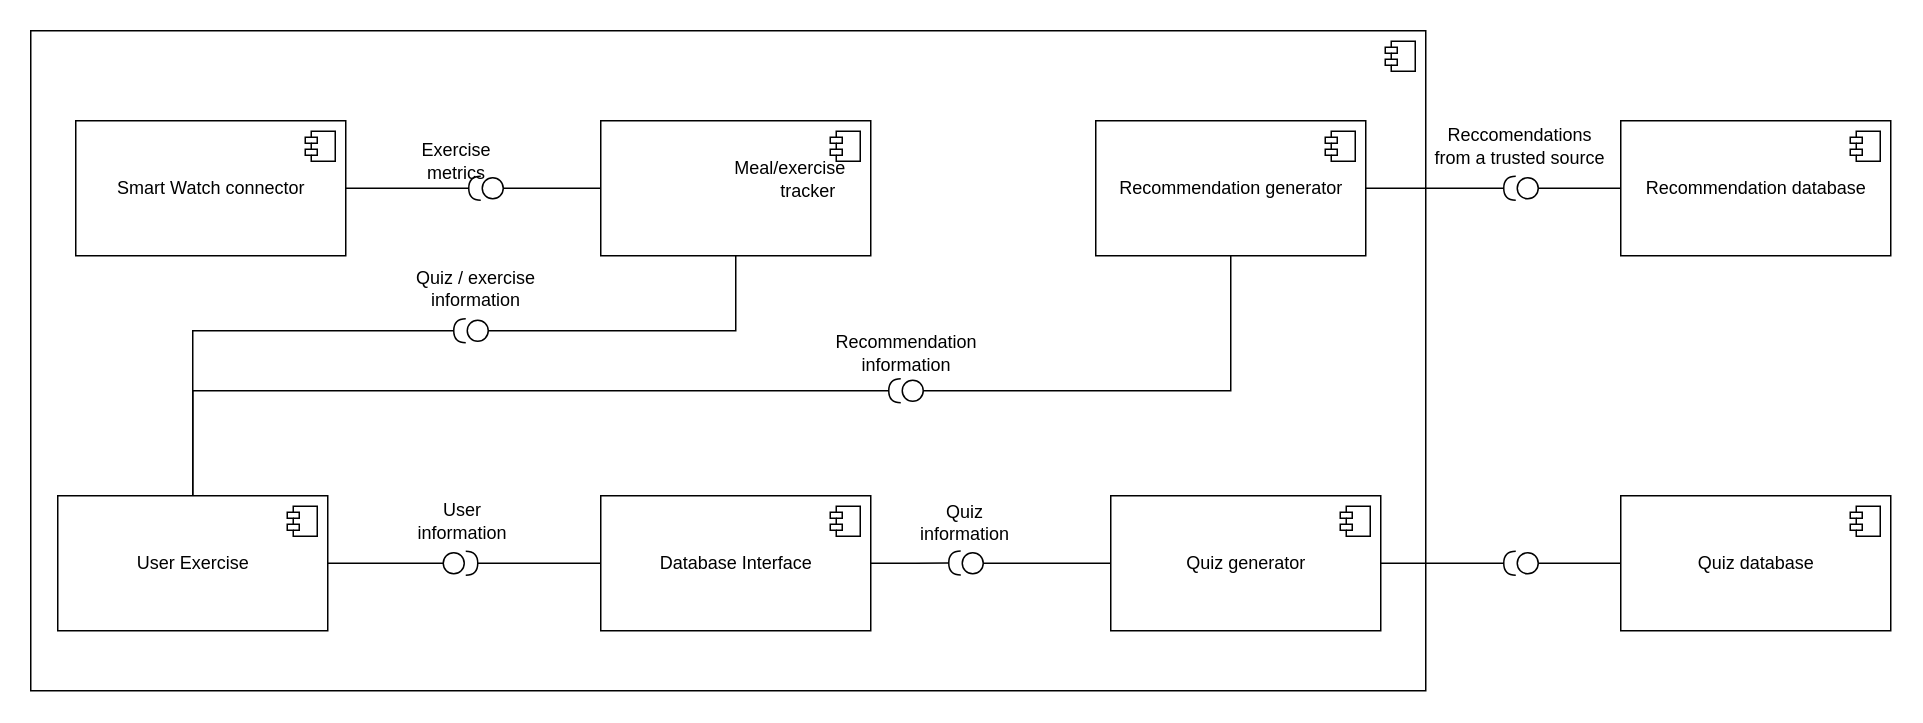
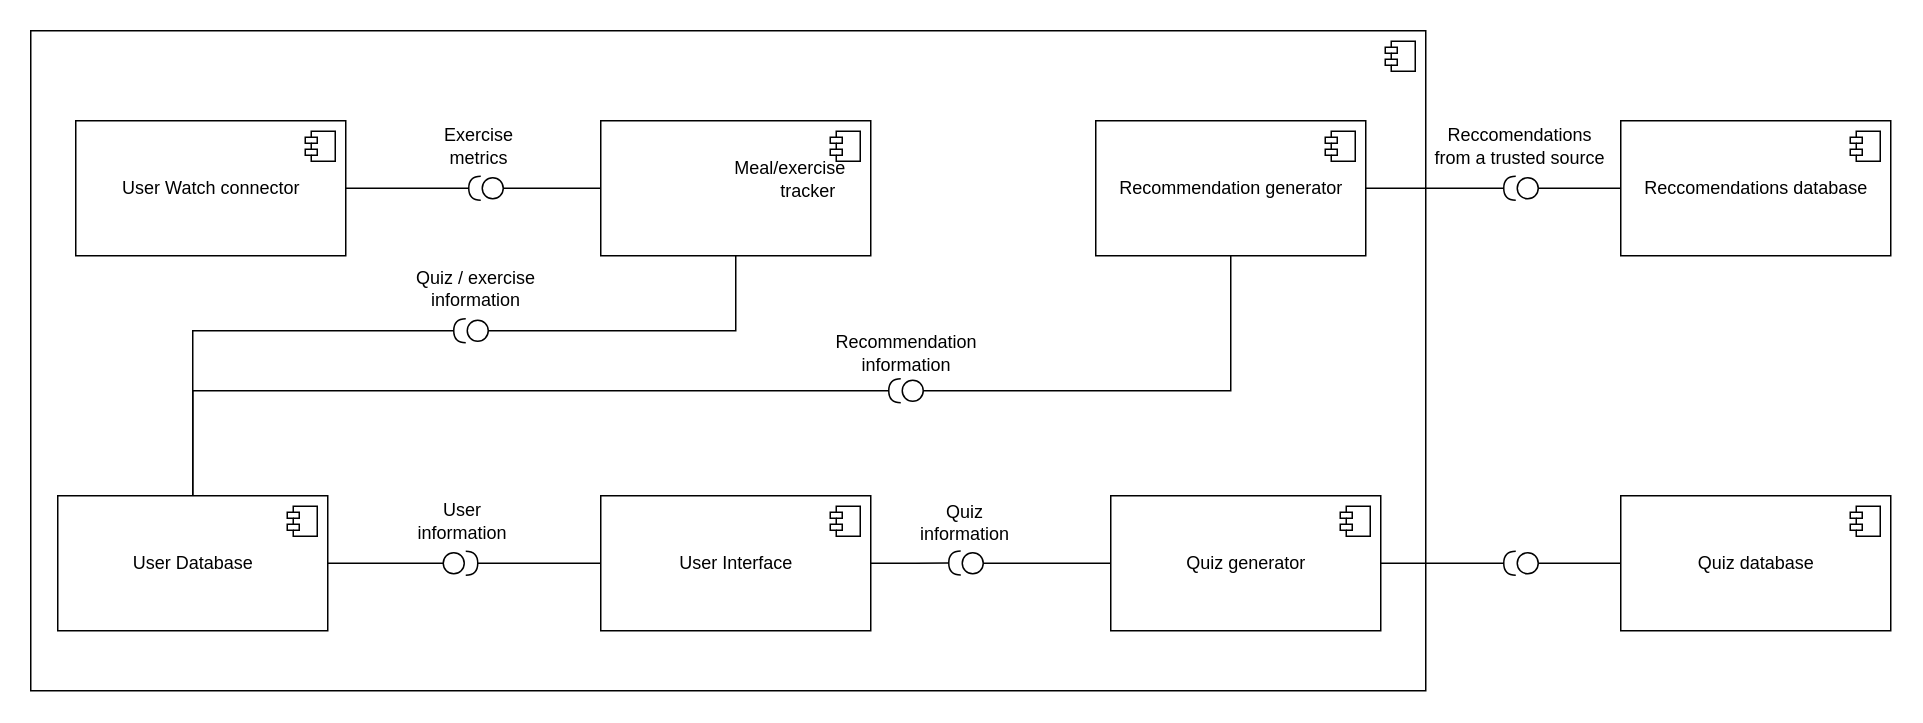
(457, 161) -> (479, 146)
(212, 188) -> (212, 188)
(1757, 188) -> (1757, 188)
(194, 563) -> (194, 563)
(737, 563) -> (737, 563)
